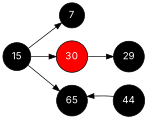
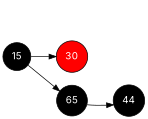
(72, 15) -> none
(129, 57) -> none
(104, 96) -> (97, 105)
